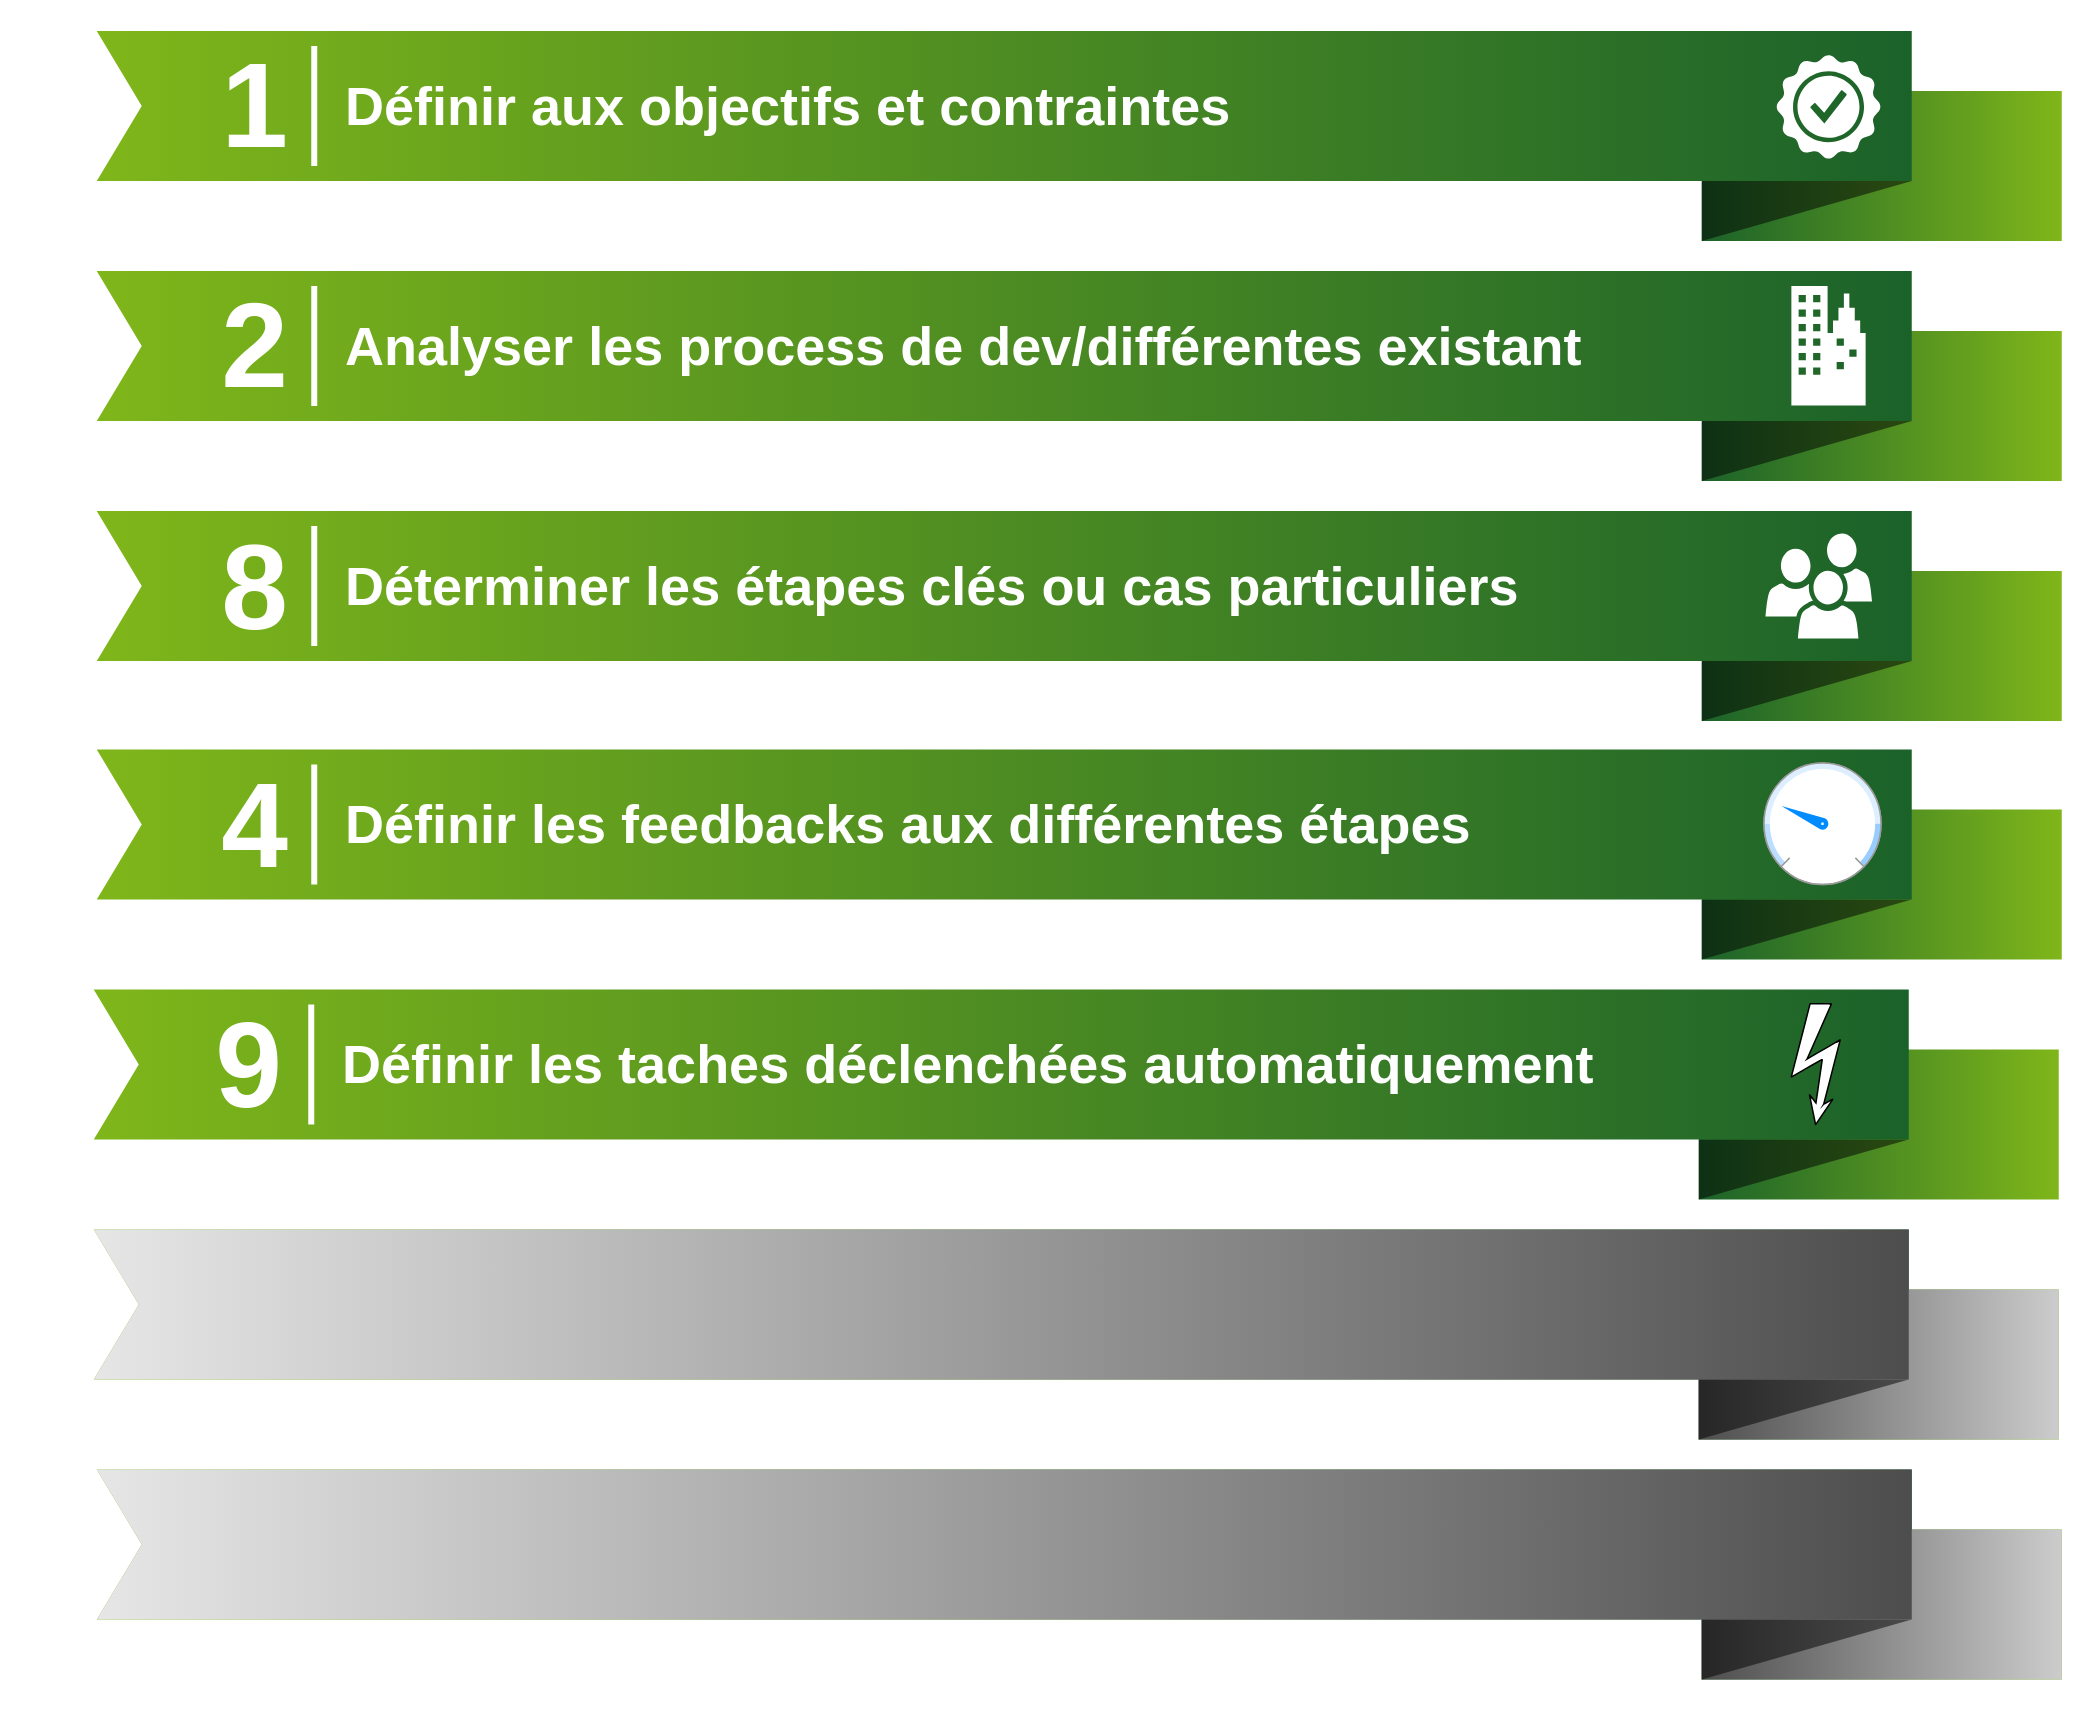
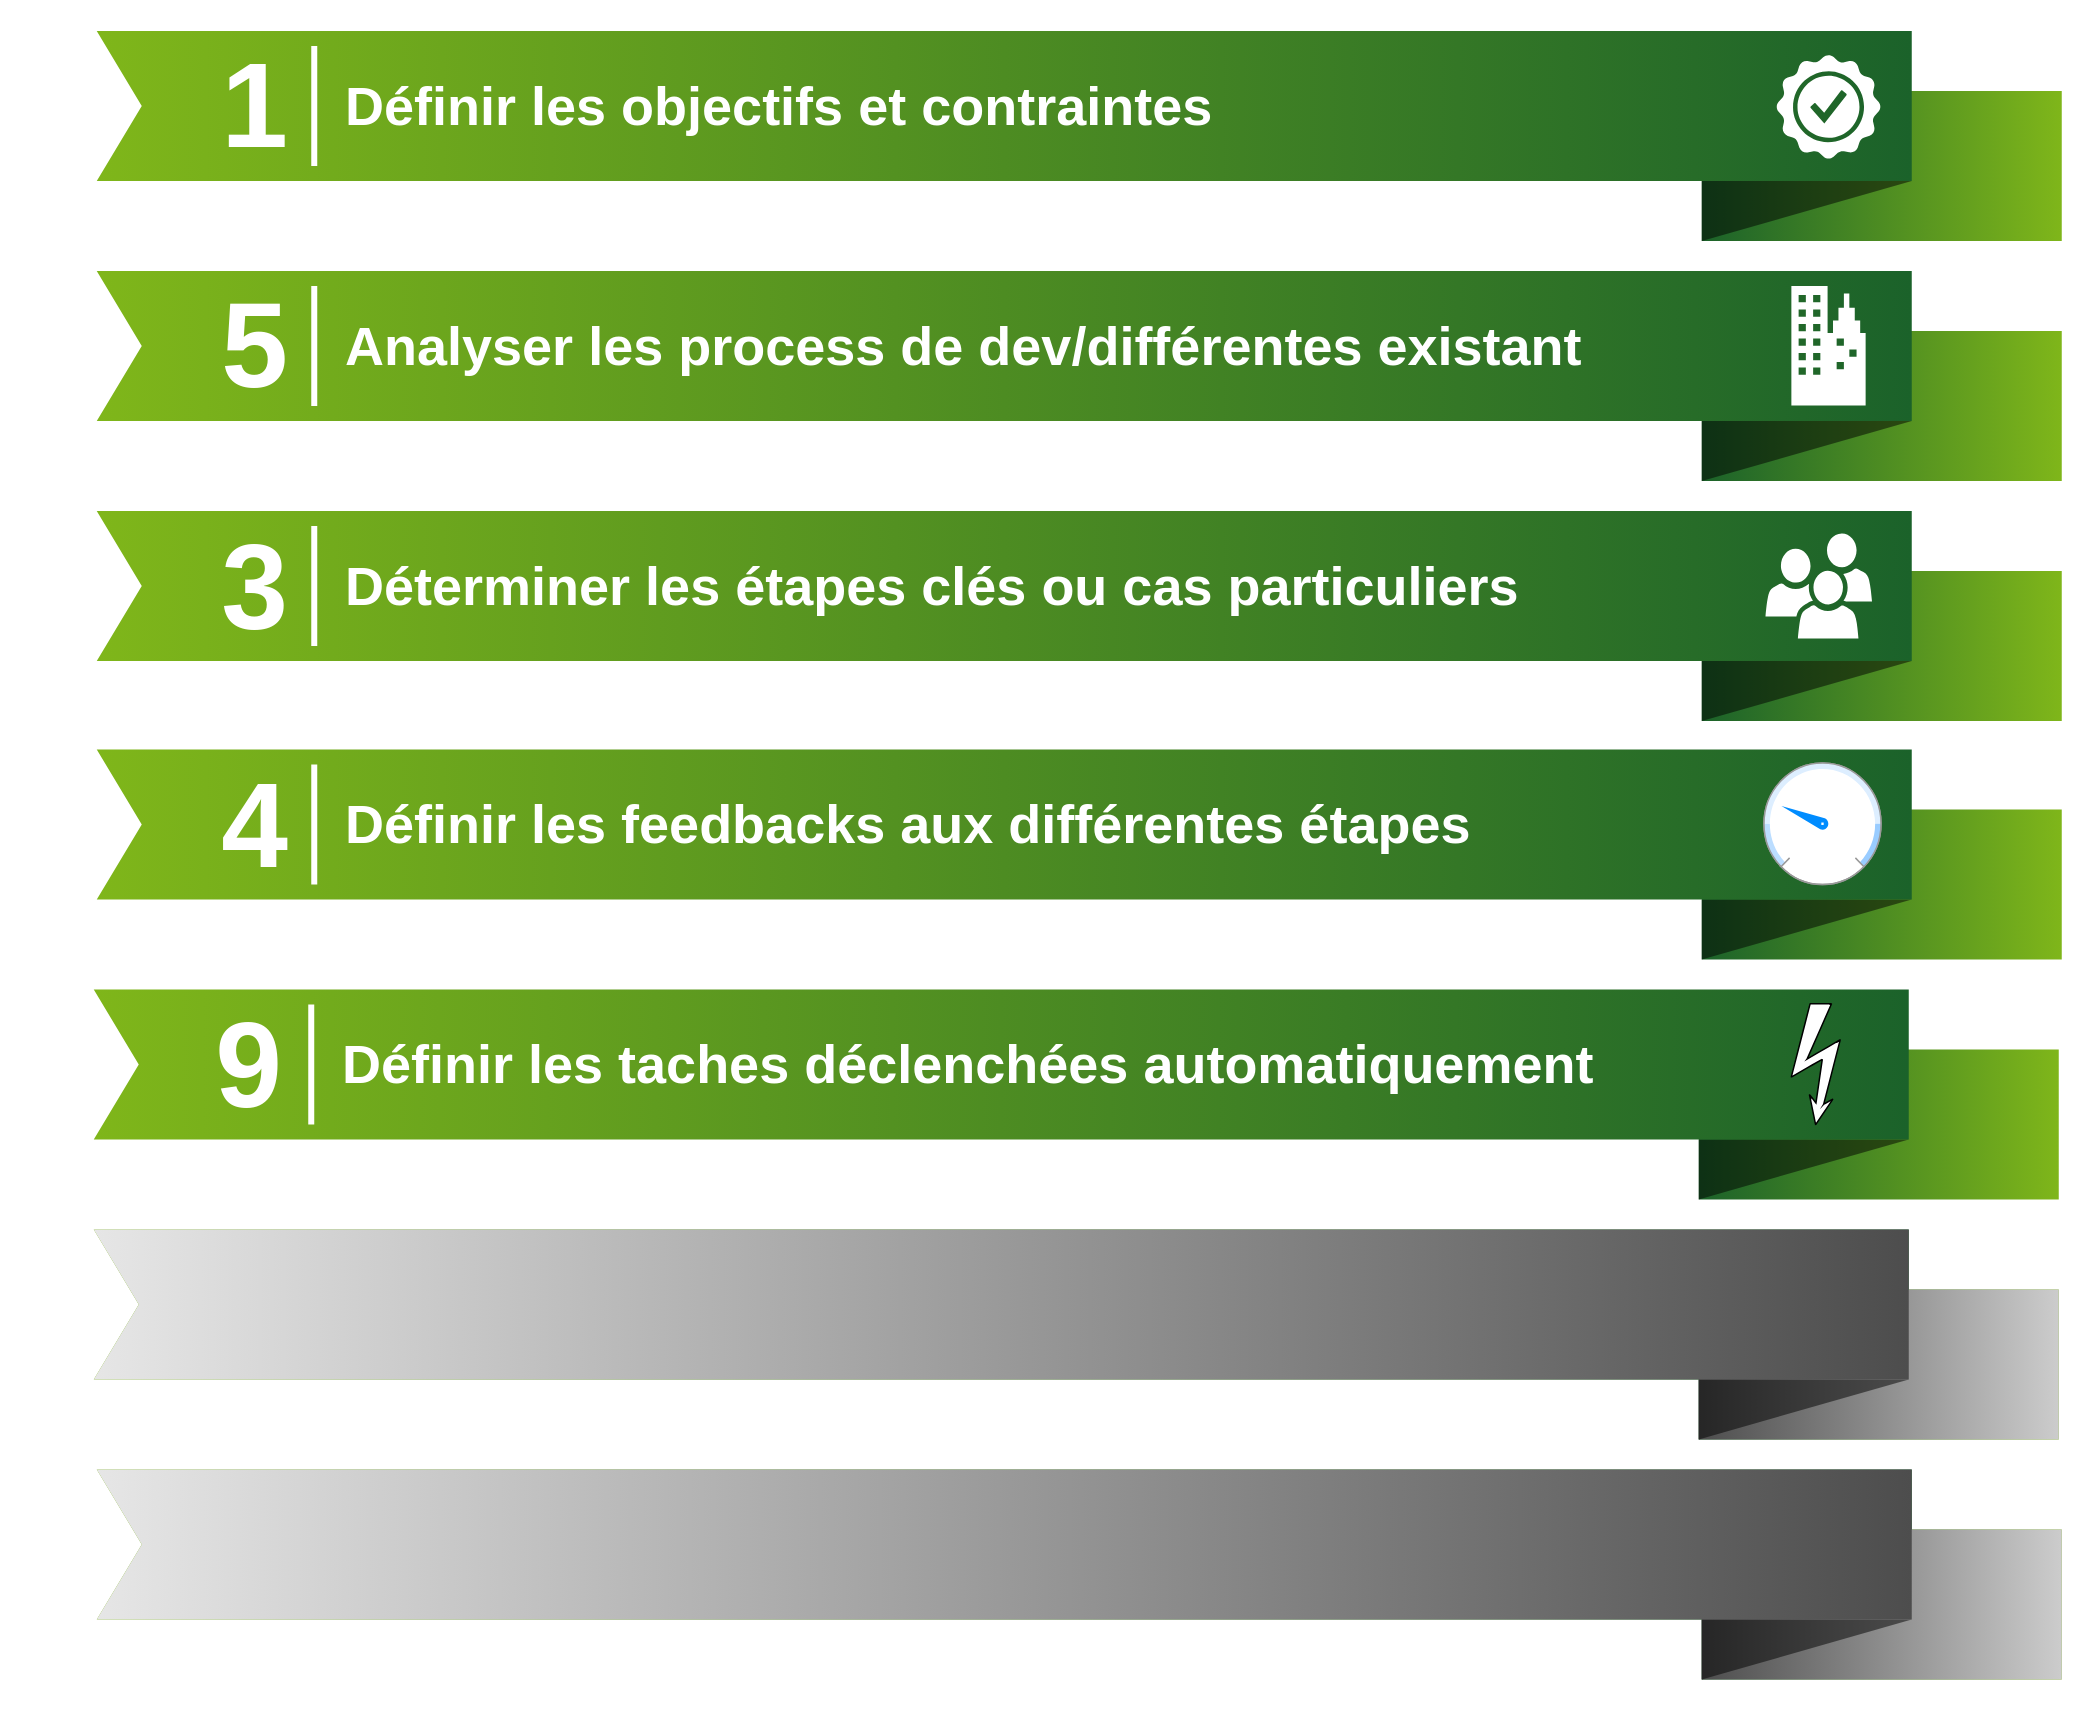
(834, 106) -> (827, 106)
(255, 346) -> (255, 346)
(255, 587) -> (255, 587)
